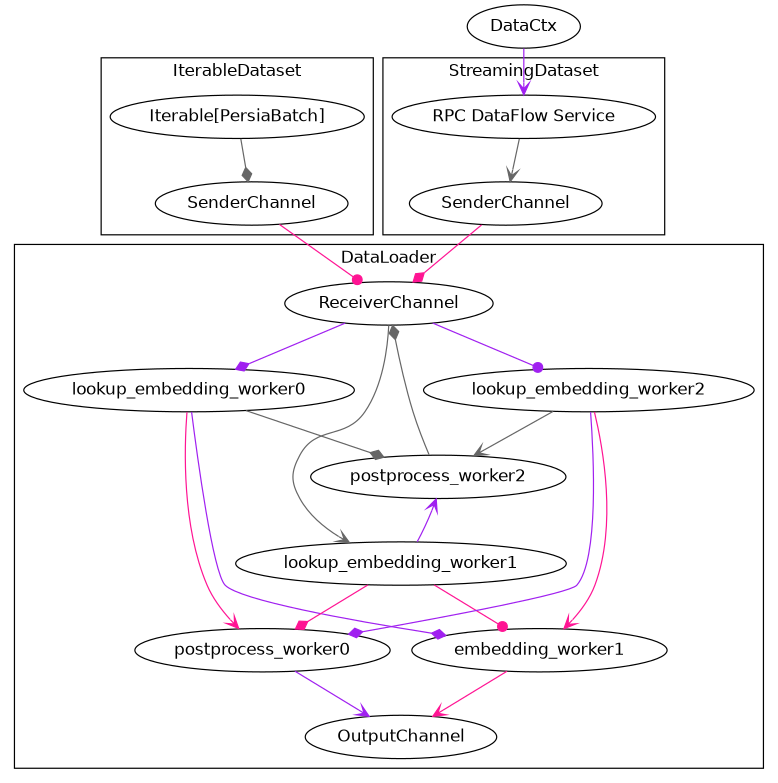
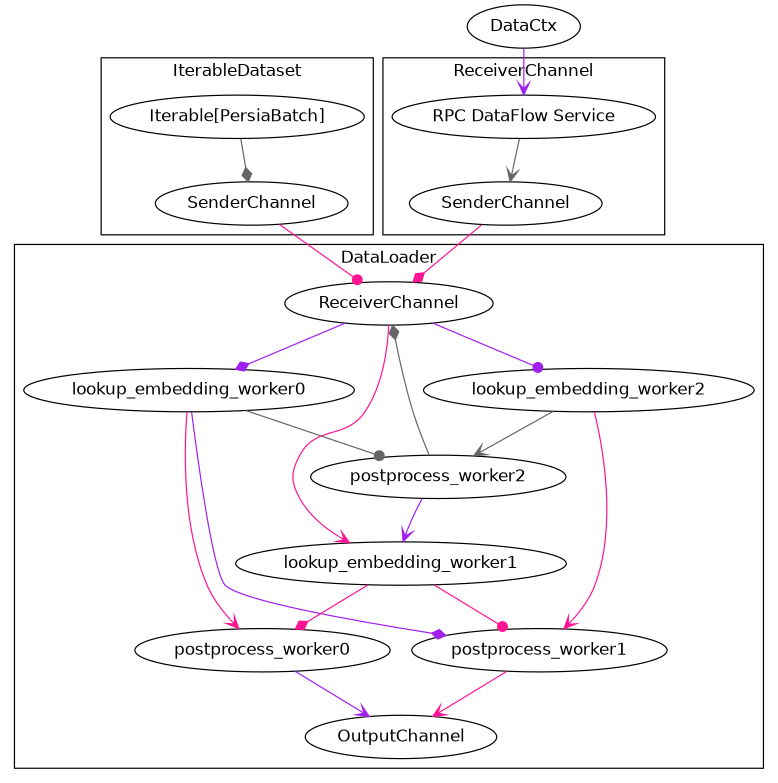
(524, 72) -> (524, 72)
(310, 432) -> (310, 432)
(333, 432) -> (333, 432)
(425, 526) -> (414, 514)
(557, 593) -> none
(539, 650) -> (539, 650)
